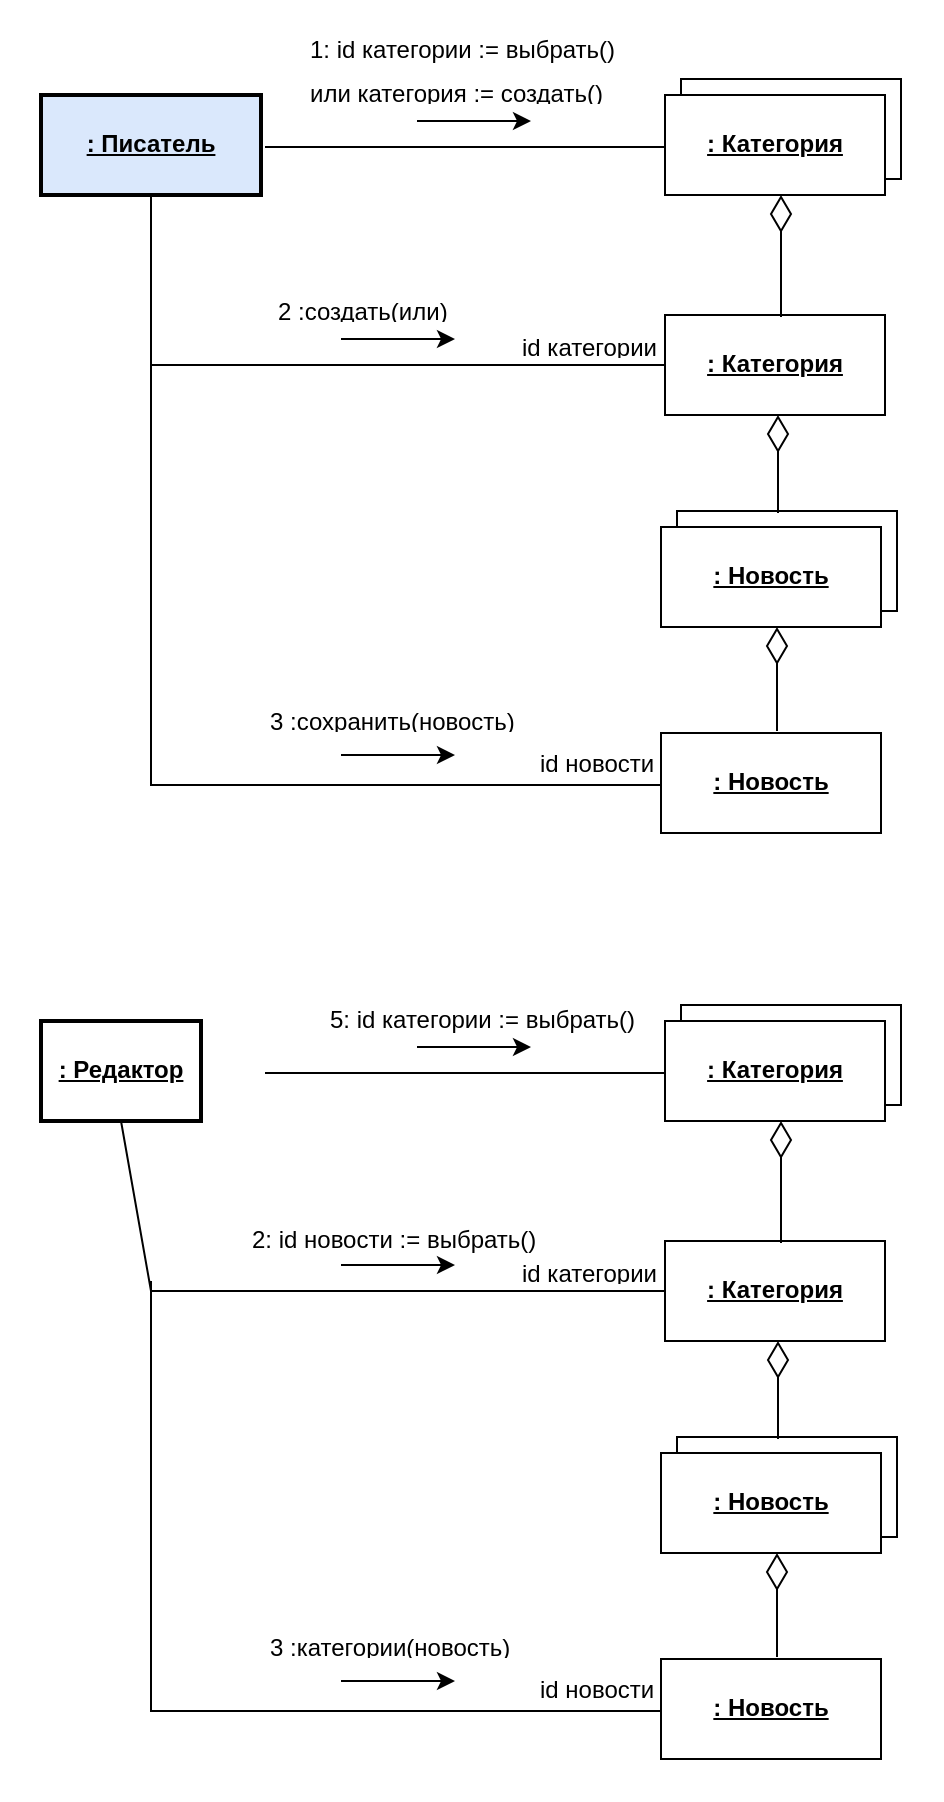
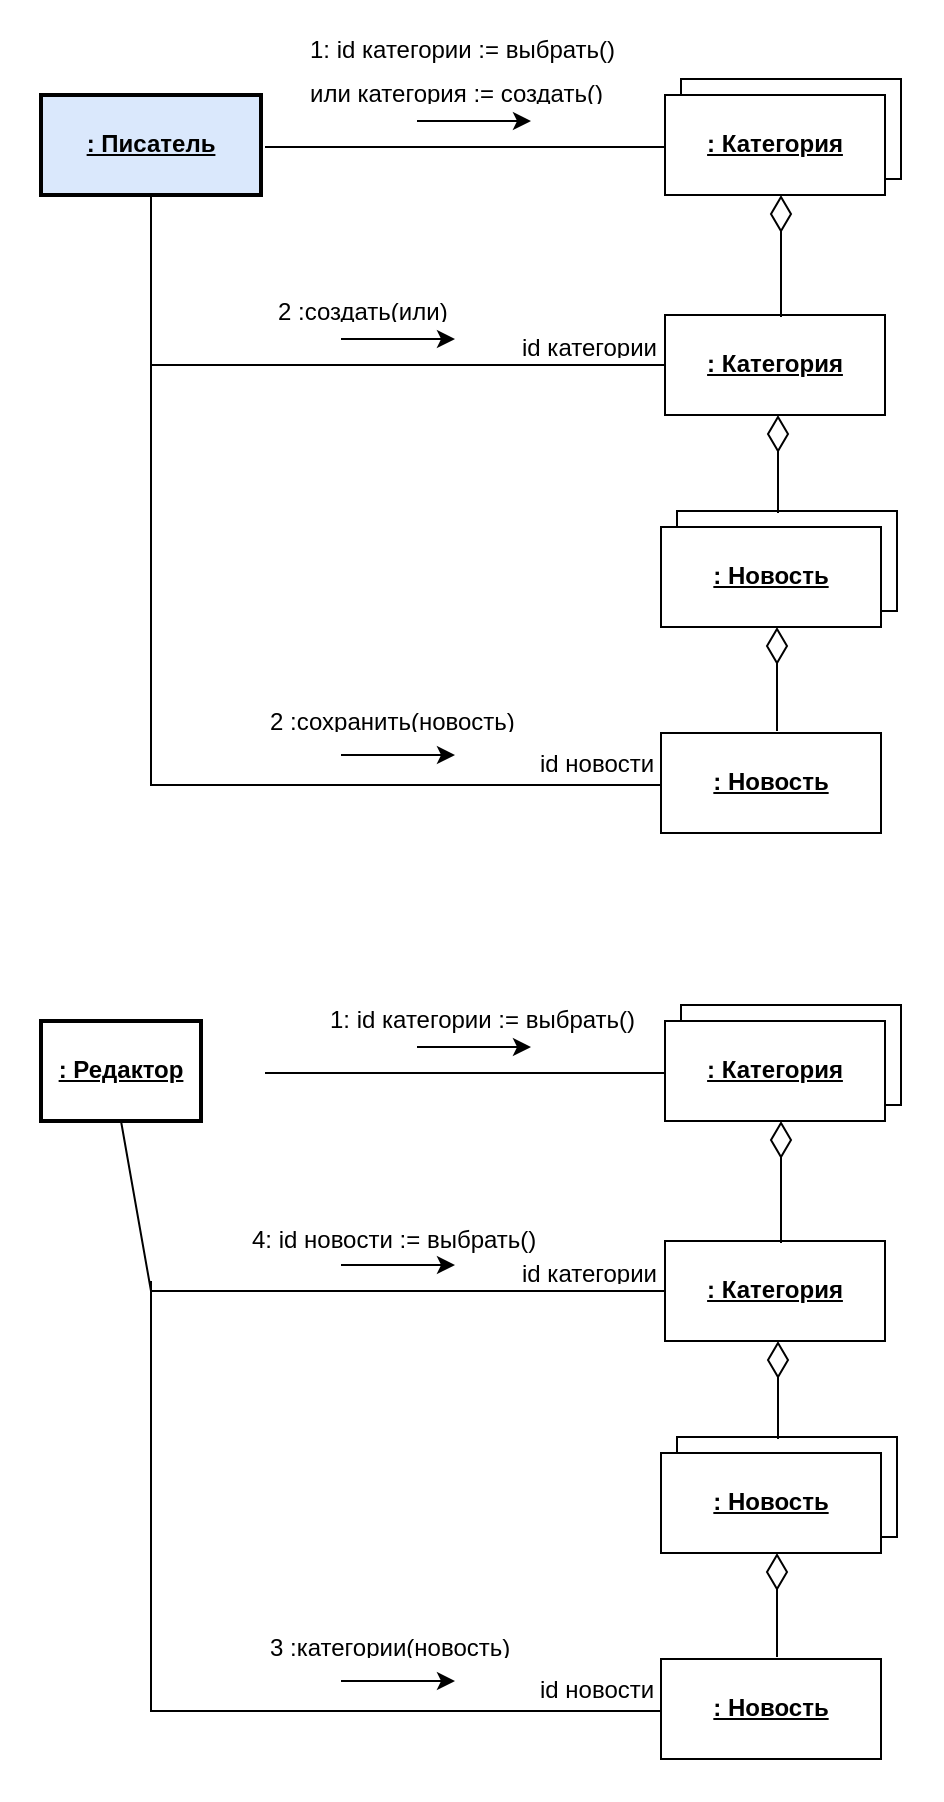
(403, 722) -> (403, 722)
(487, 1020) -> (487, 1020)
(406, 1225) -> (406, 1225)
